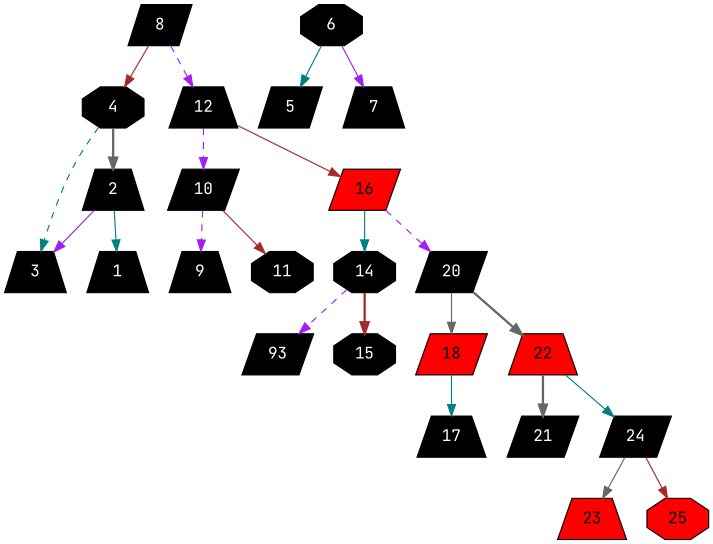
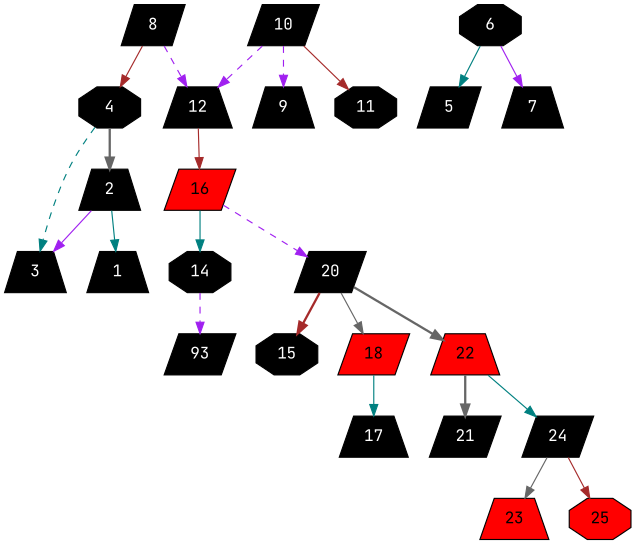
(203, 143) -> (244, 63)
(365, 308) -> (311, 308)
